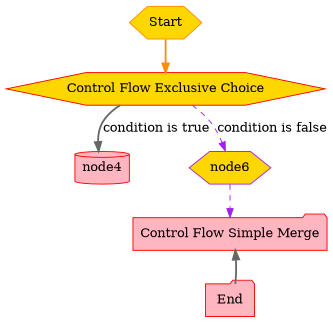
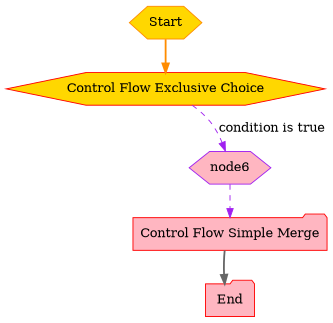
(272, 128) -> (272, 128)
(102, 168) -> none
(230, 168) -> (230, 168)
(236, 272) -> (224, 263)
